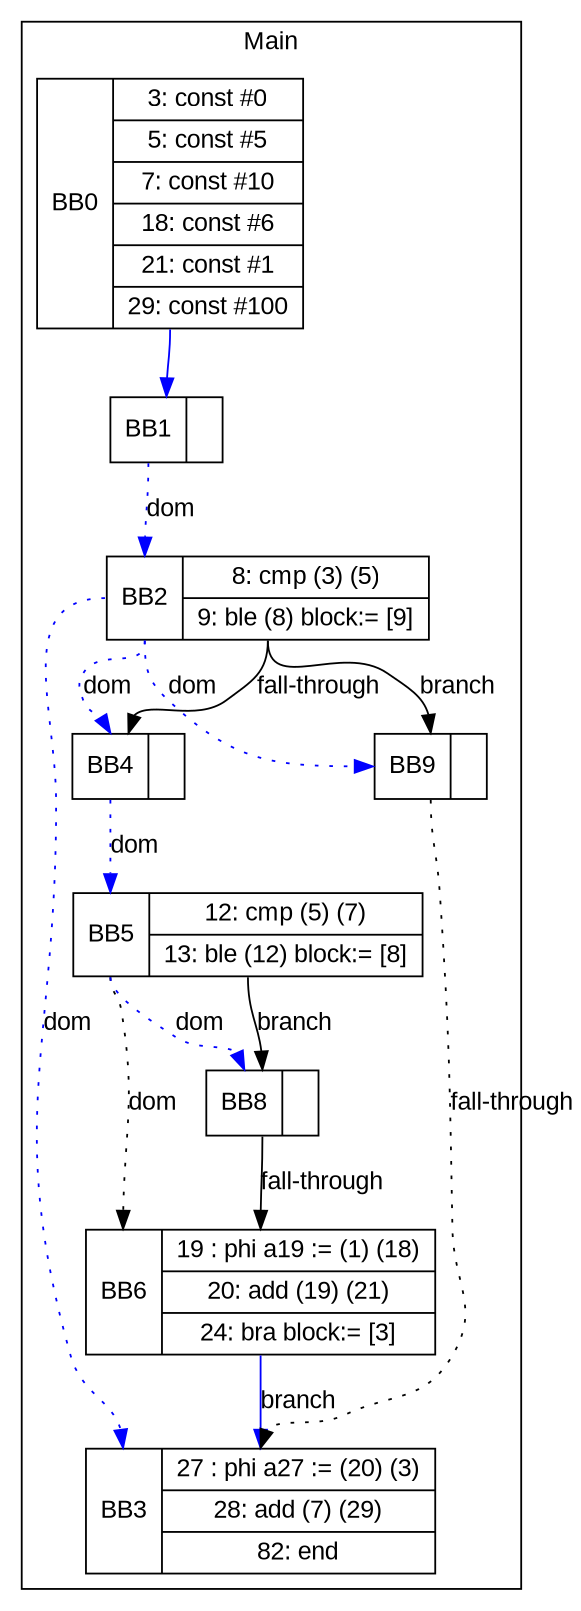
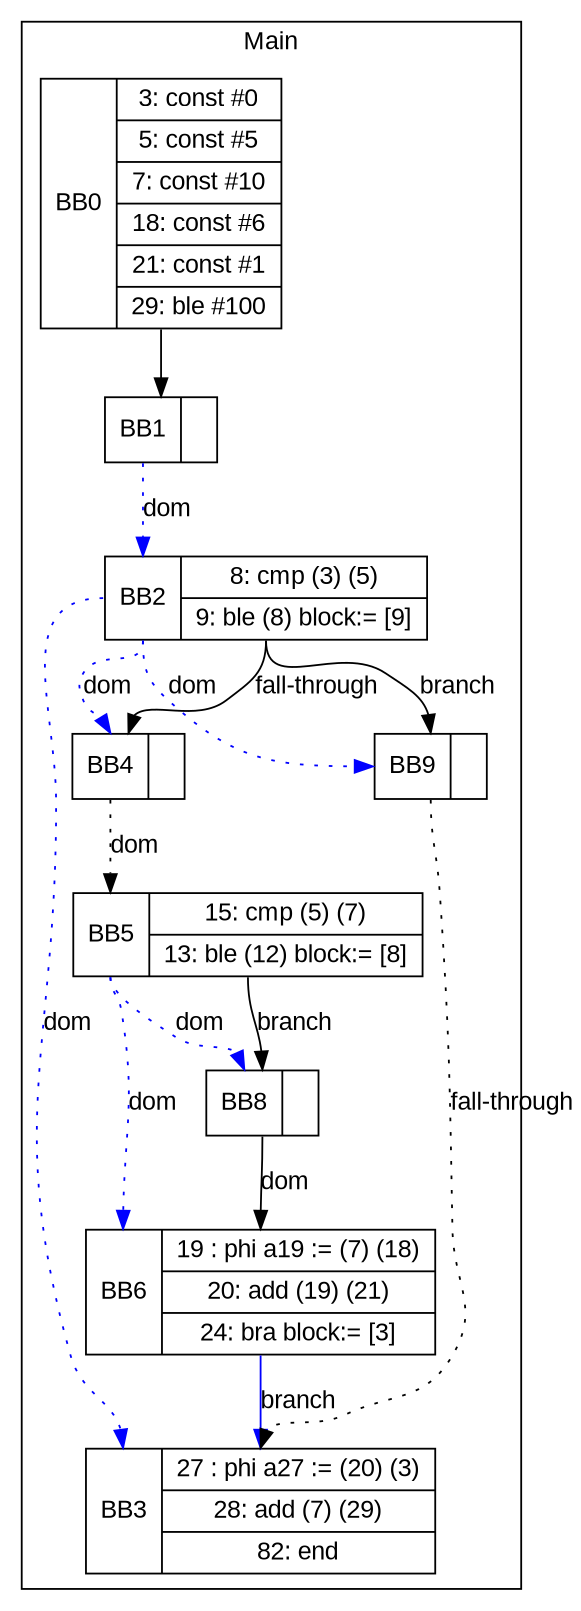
(208, 307) -> (199, 307)
(169, 354) -> (161, 354)
(110, 837) -> (110, 837)
(286, 913) -> (286, 913)
(129, 1093) -> (129, 1093)
(322, 1183) -> (286, 1183)
(299, 1250) -> (299, 1250)
